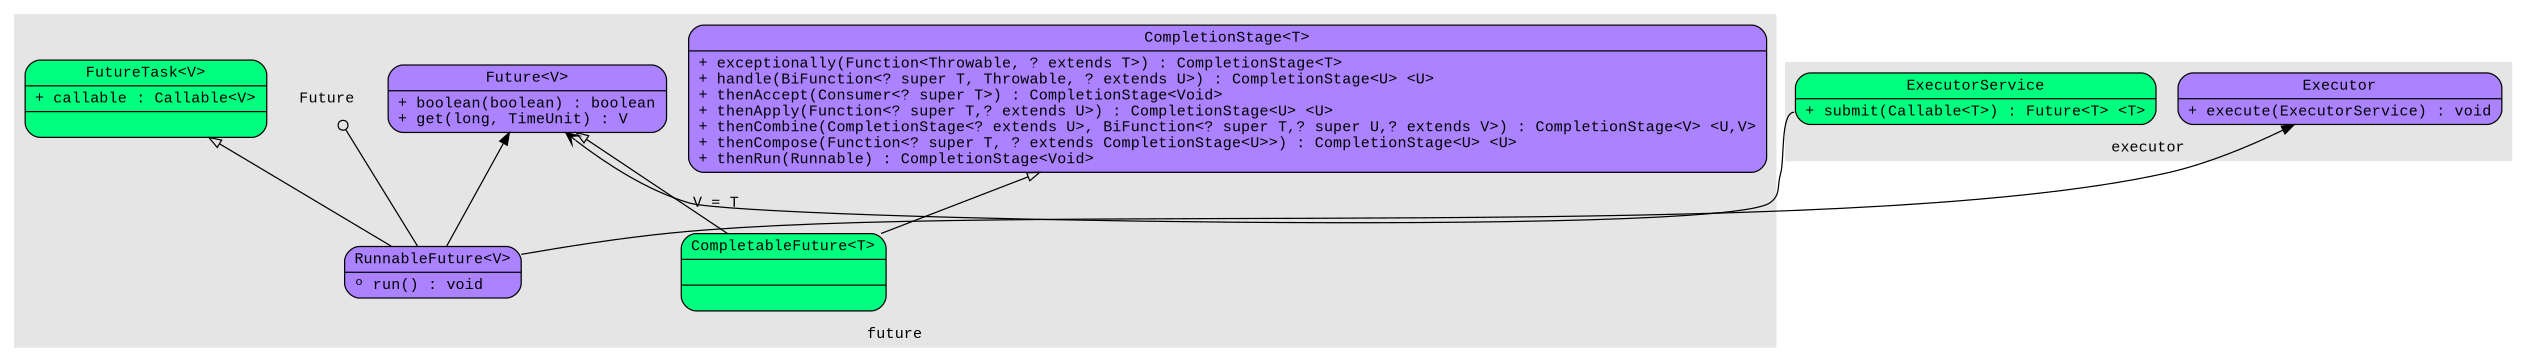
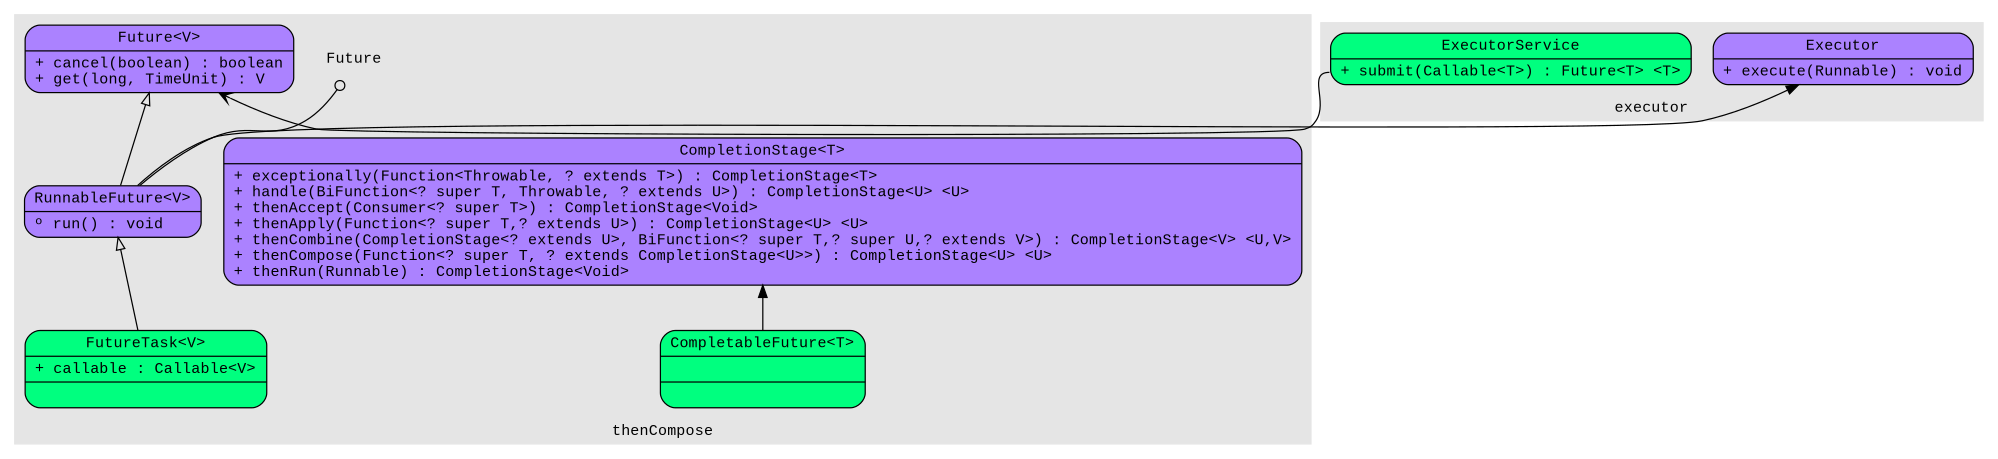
(527, 103) -> (159, 63)
(2340, 111) -> (1843, 71)
(625, 165) -> none
(305, 195) -> (129, 290)
(475, 195) -> (133, 145)
(955, 205) -> (763, 314)
(895, 334) -> (663, 431)
